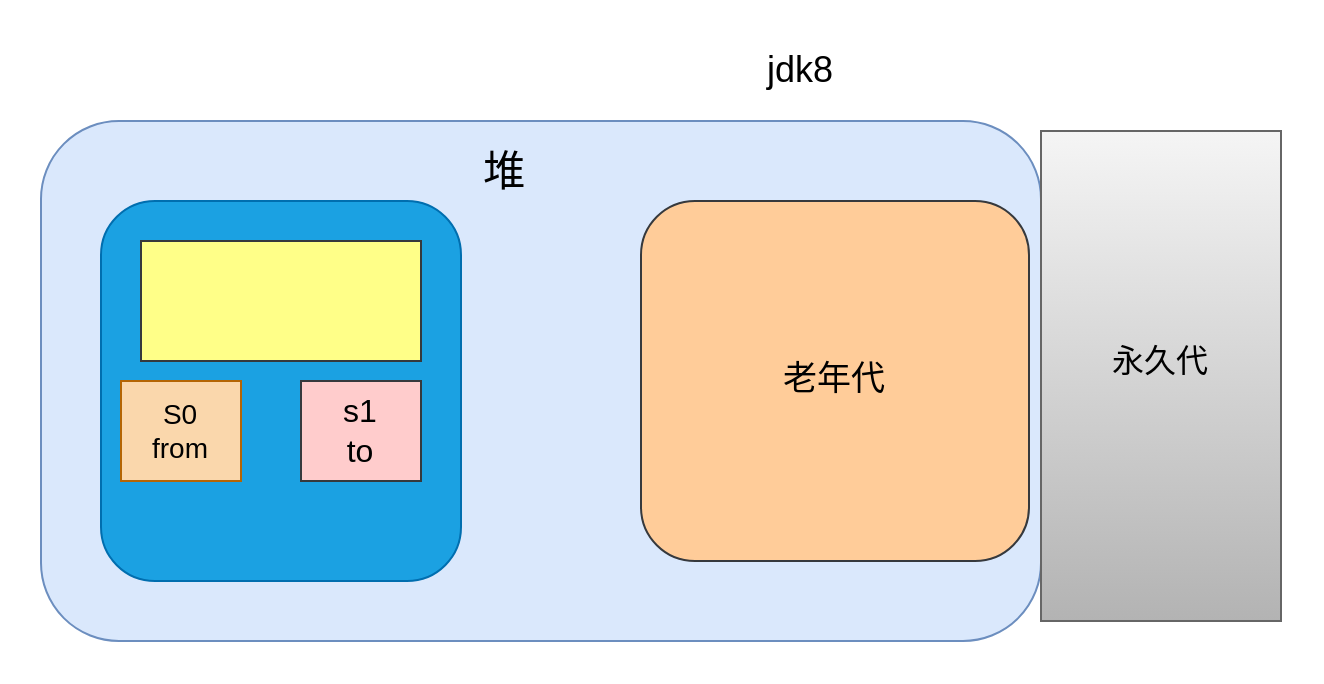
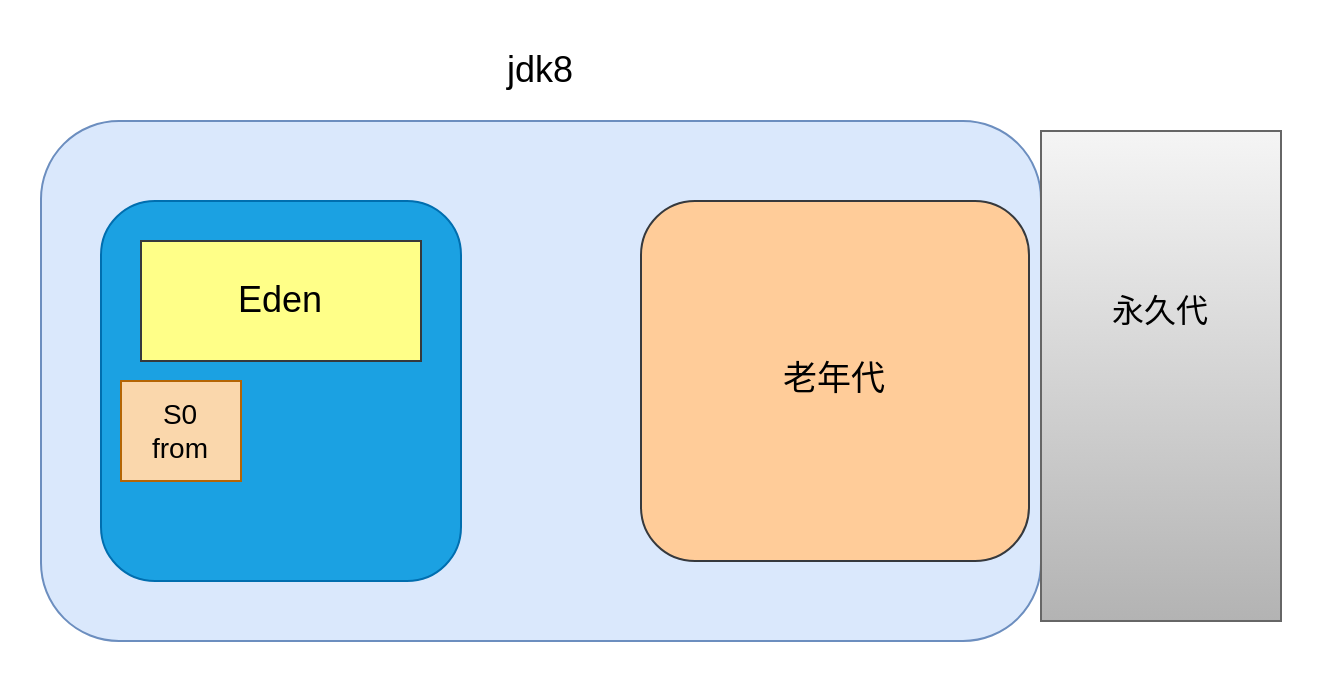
(801, 71) -> (541, 71)
(505, 171) -> none
none -> (281, 301)
(1161, 361) -> (1161, 311)
(361, 431) -> none
